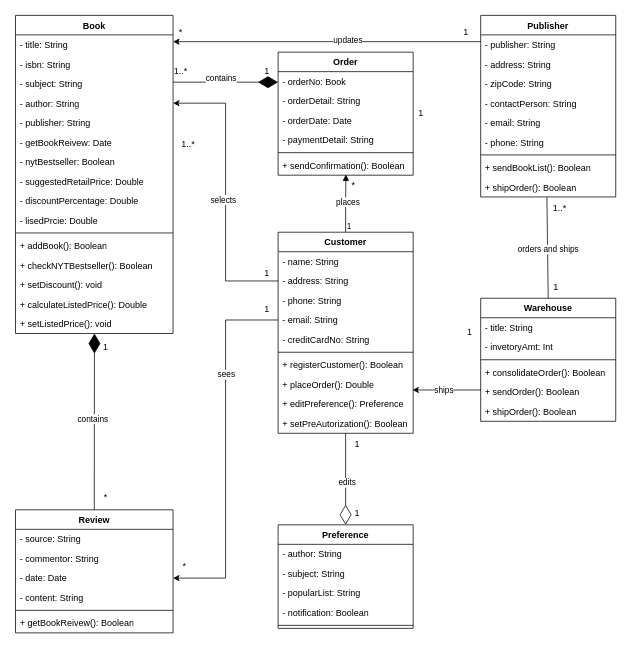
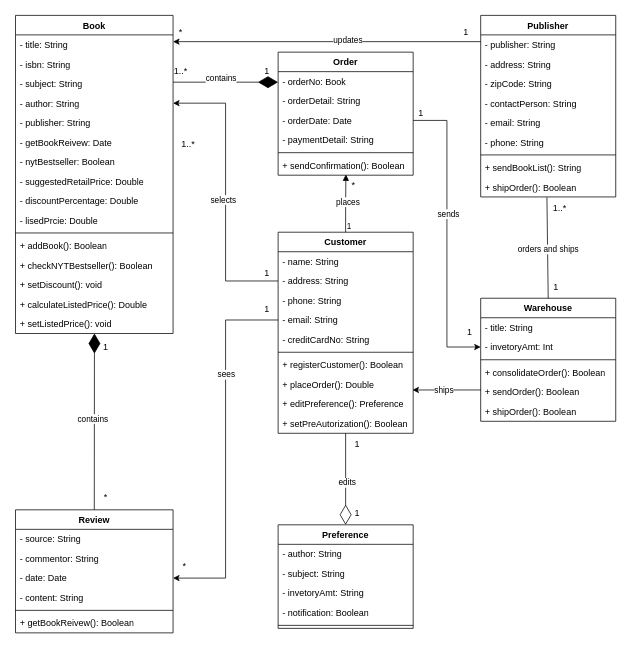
none -> (431, 120)
(542, 169) -> (540, 169)
(328, 594) -> (329, 594)
